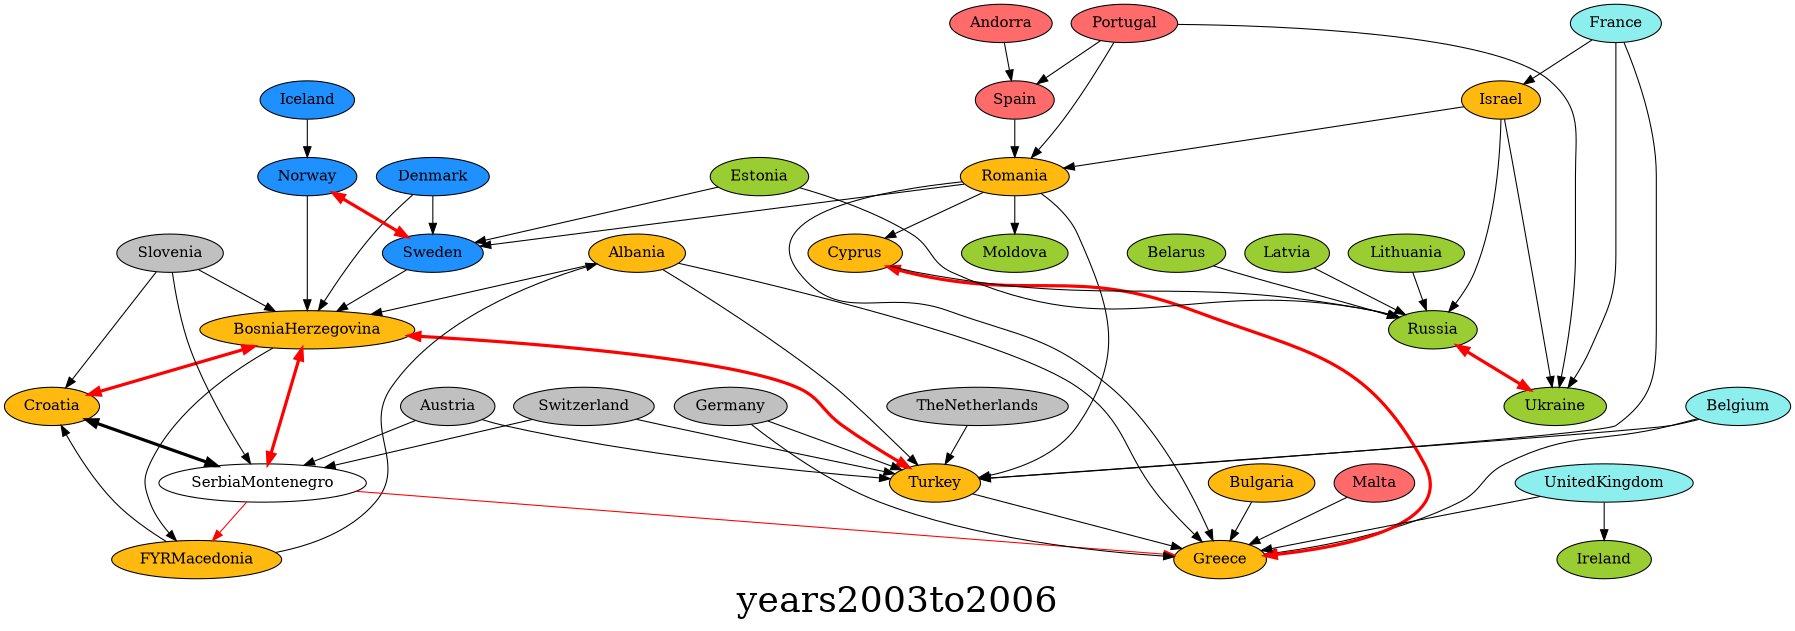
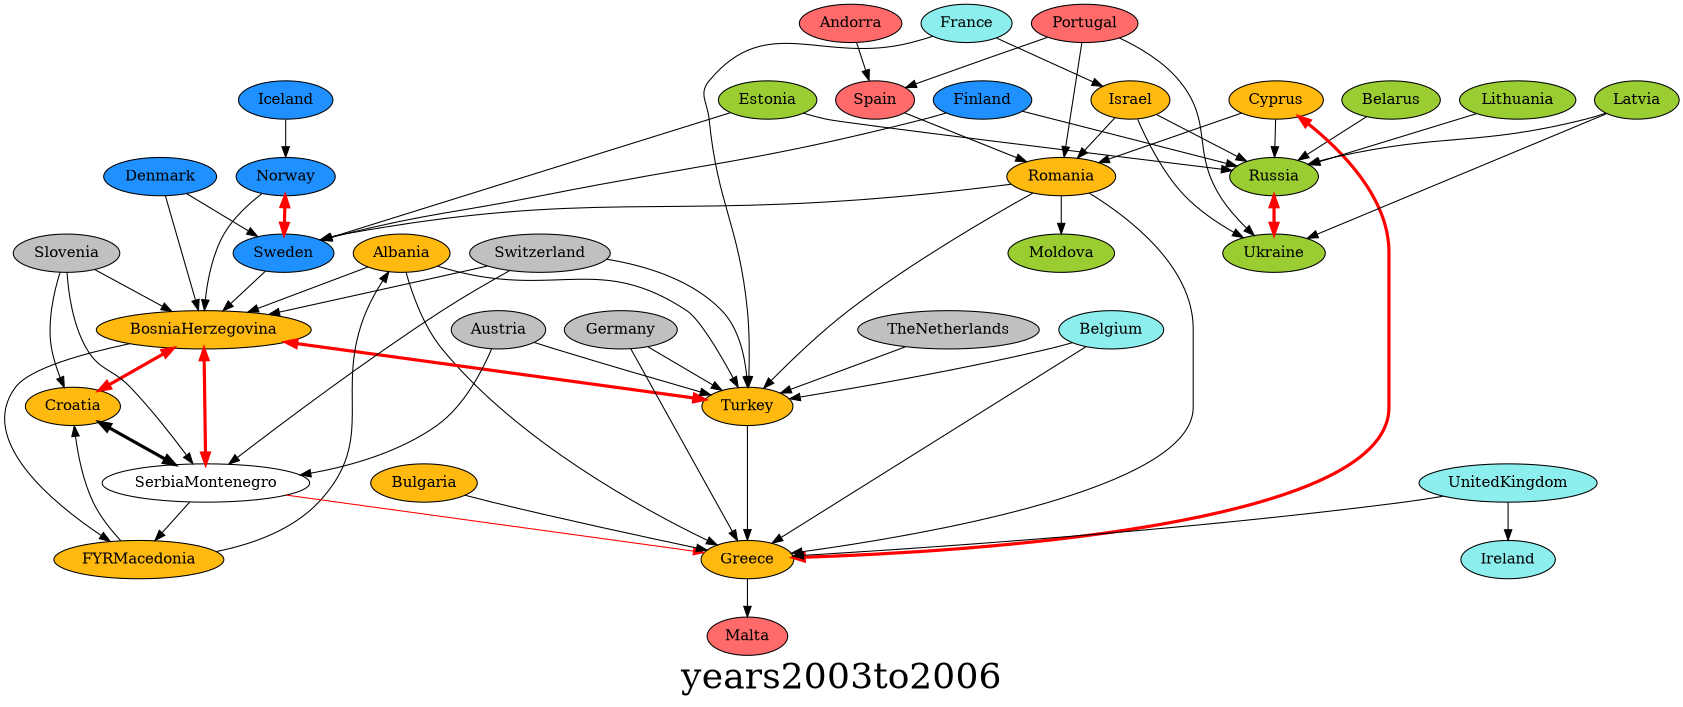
none -> (983, 100)
(939, 213) -> (1175, 136)
(1616, 215) -> (1462, 174)
none -> (389, 288)
(233, 517) -> (176, 517)
(1303, 518) -> (747, 593)
(1604, 560) -> (1508, 560)
